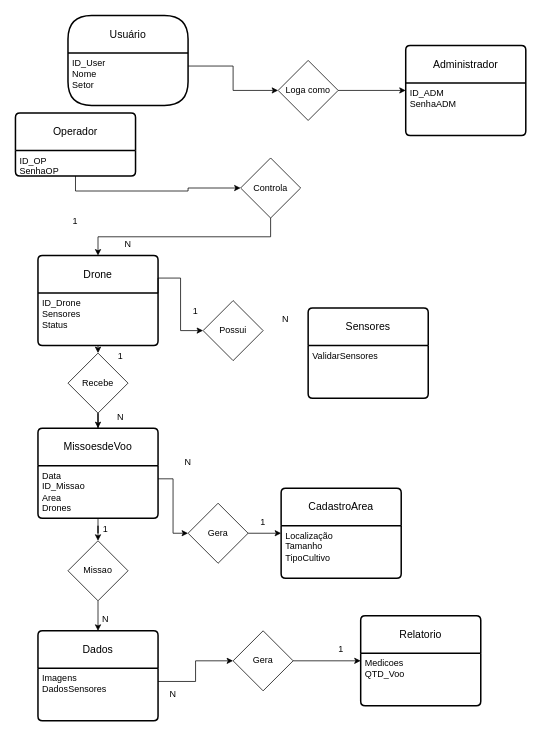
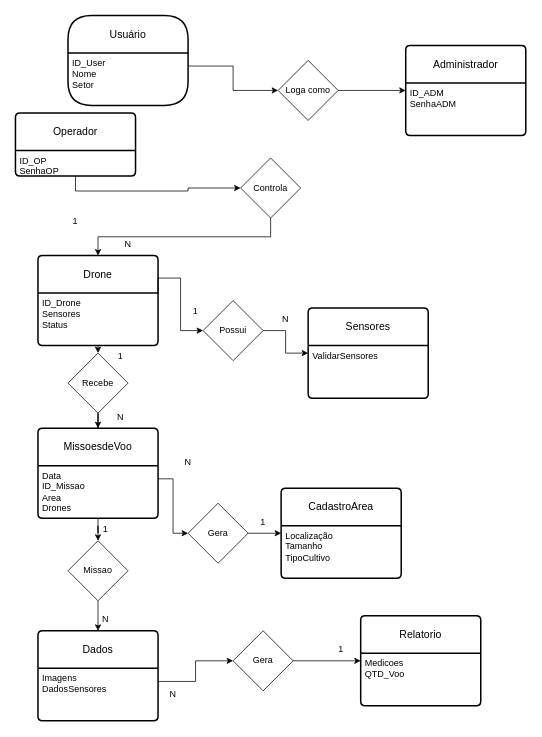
none -> (285, 331)
